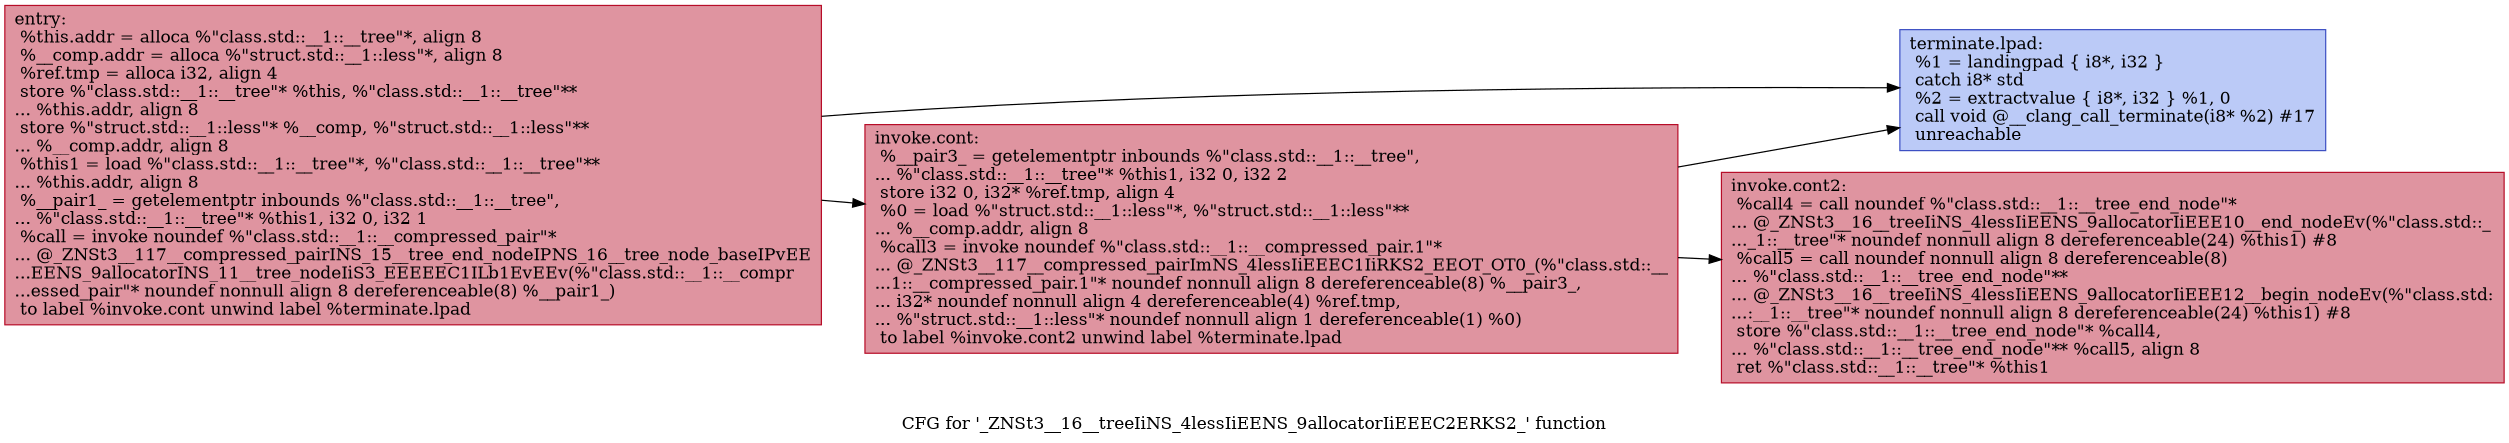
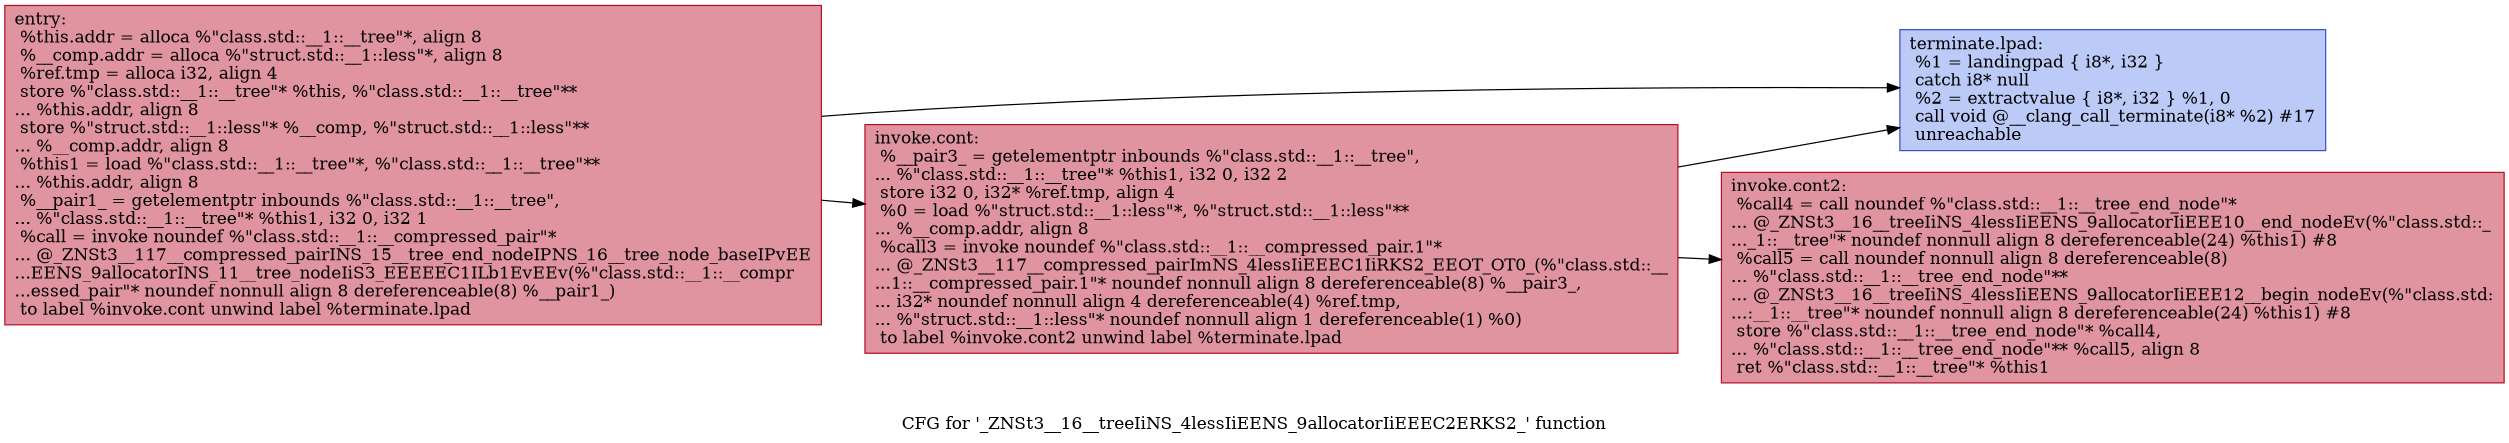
(1967, 80) -> (1970, 80)
